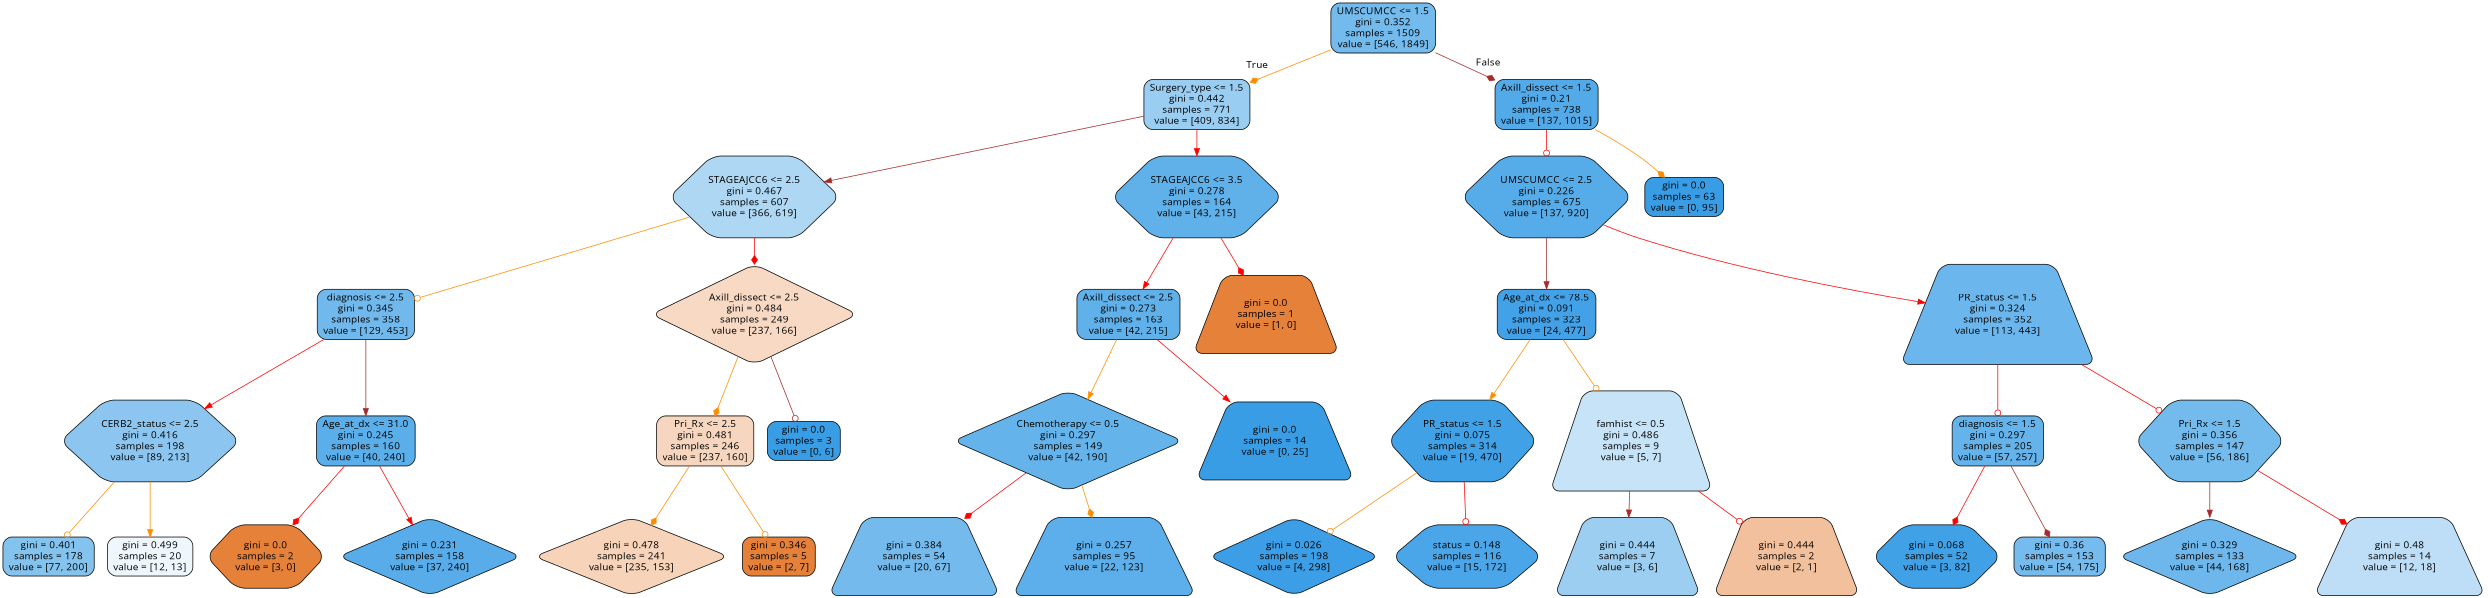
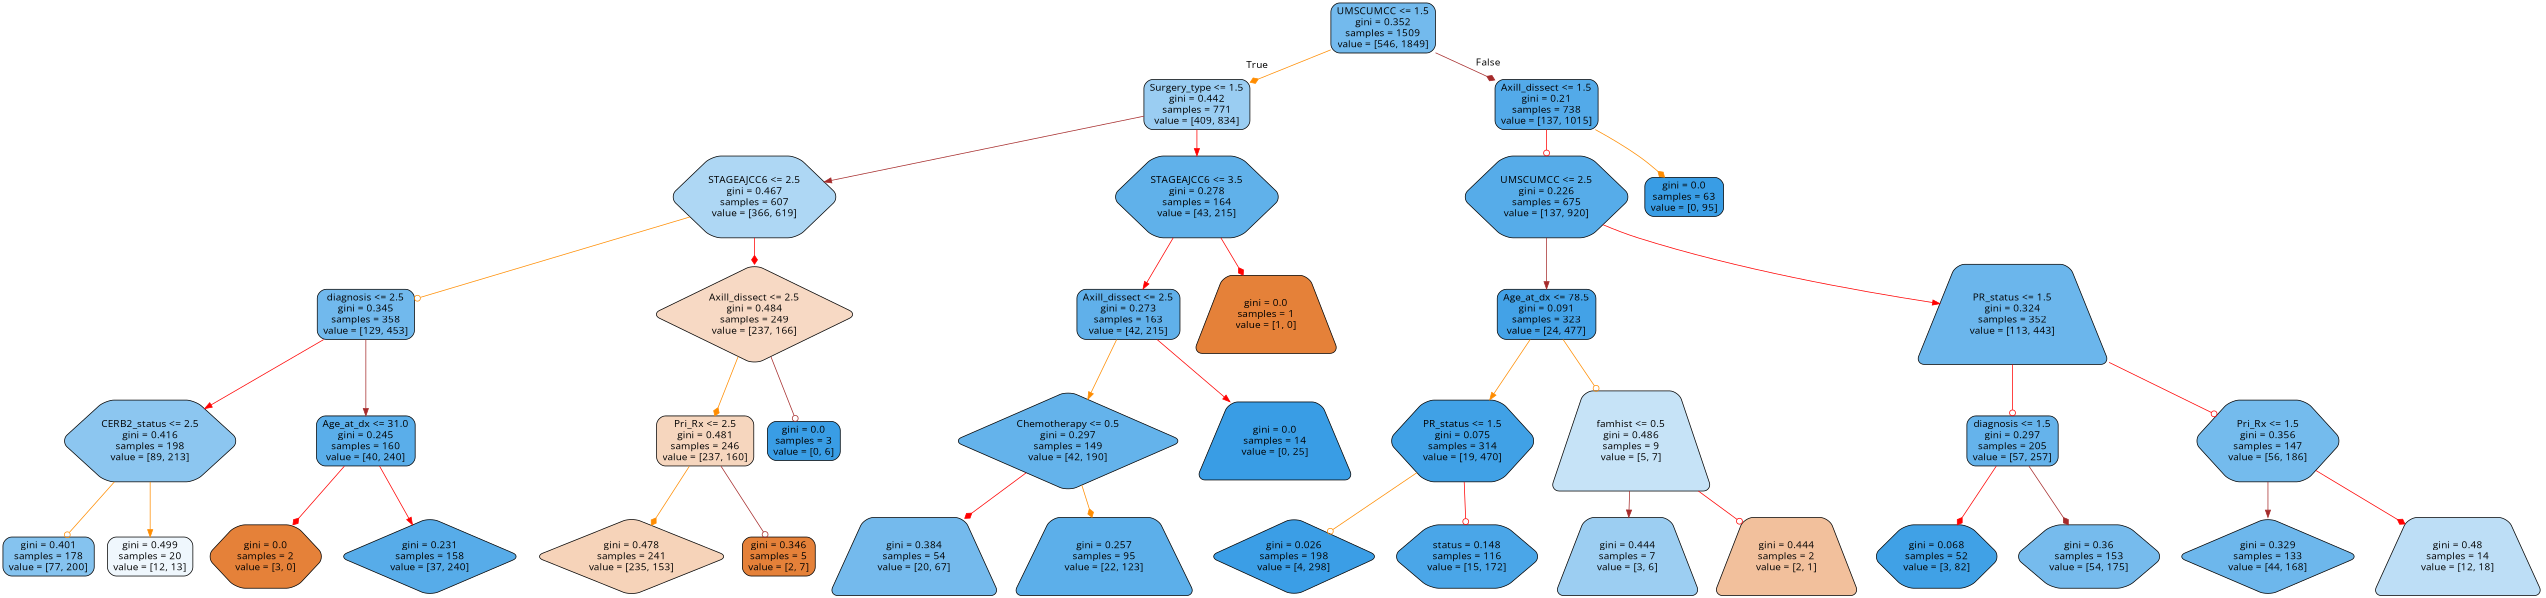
(742, 499) -> (742, 499)
(2060, 557) -> (2089, 557)
